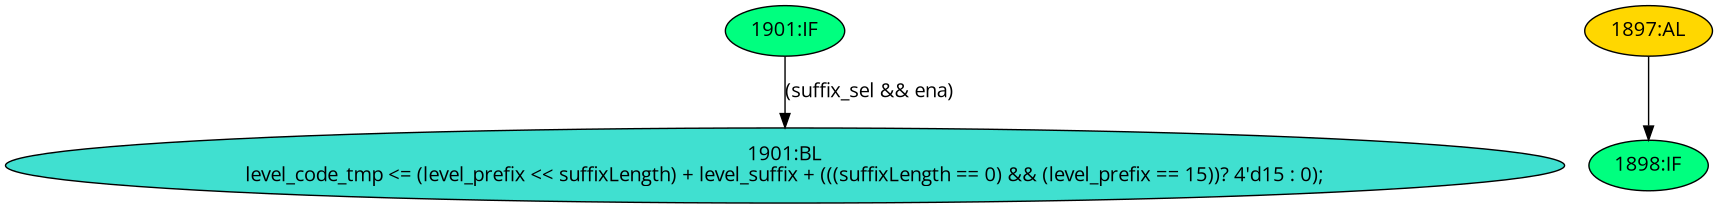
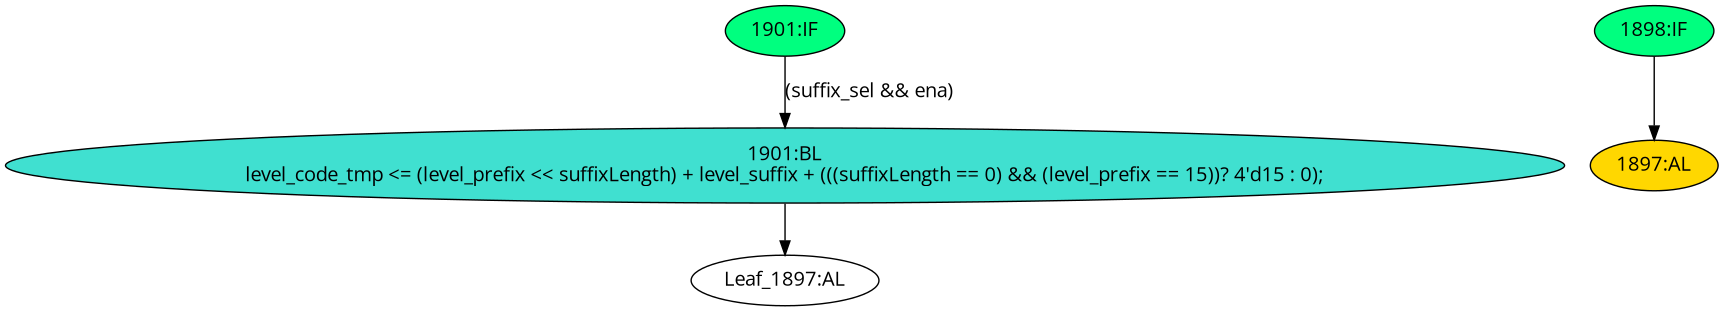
(1649, 91) -> (1654, 91)
none -> (785, 280)
